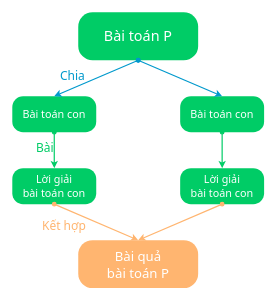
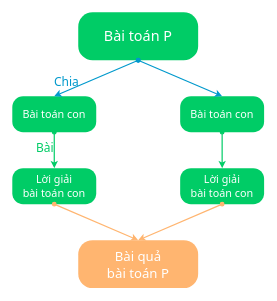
(84, 75) -> (78, 81)
(66, 225) -> none
